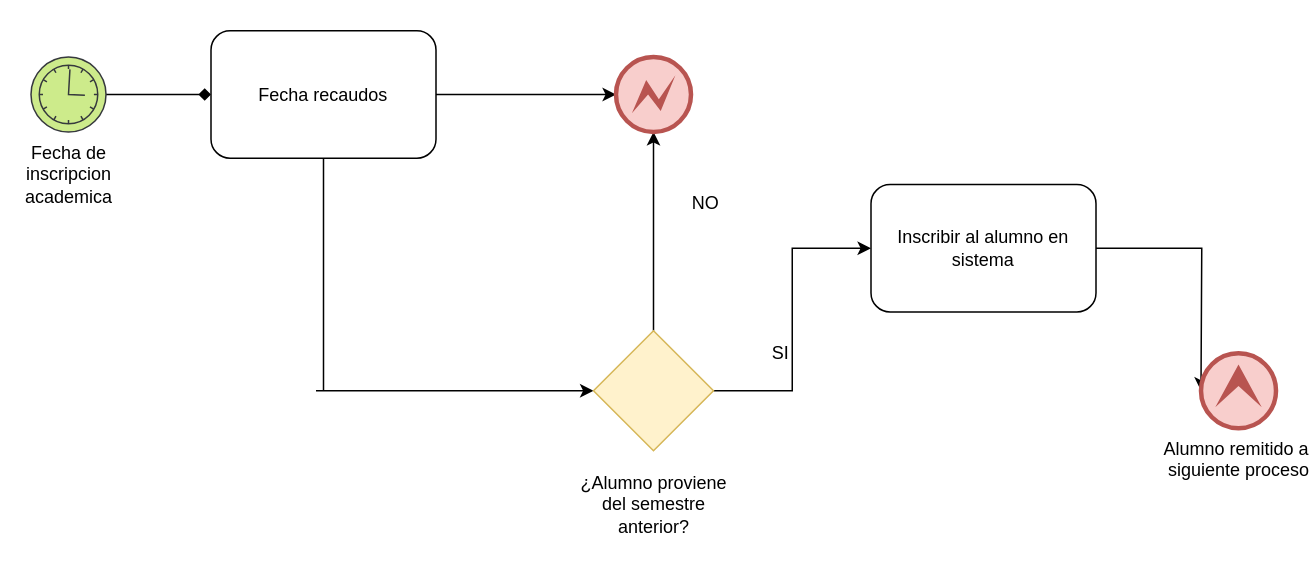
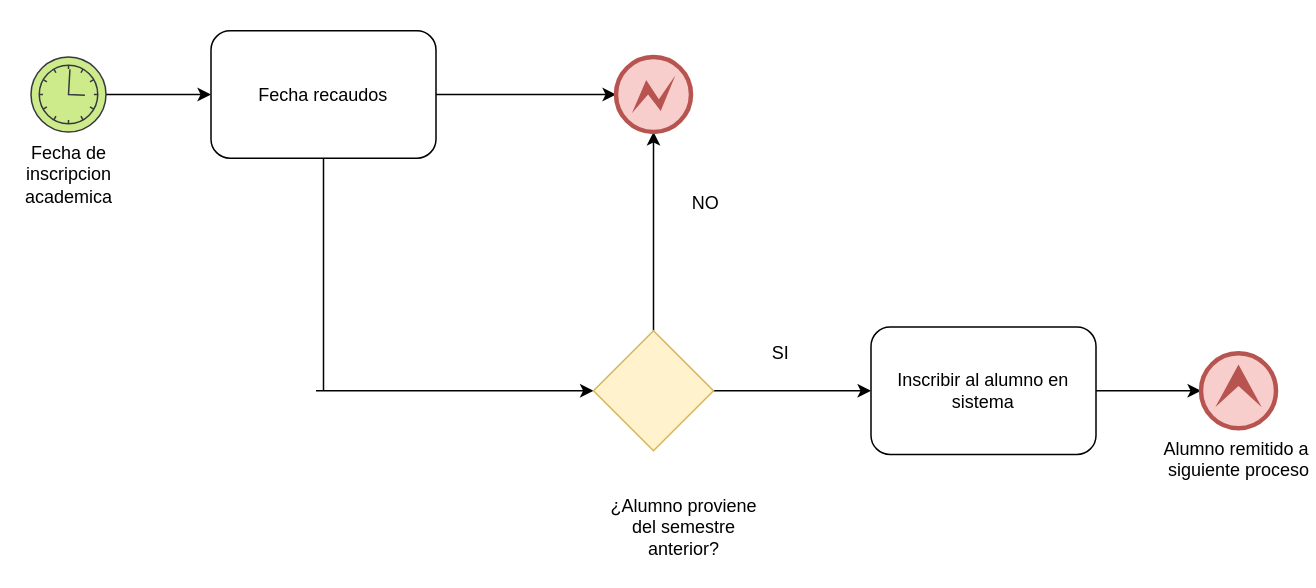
(198, 95) -> (199, 95)
(983, 248) -> (983, 391)
(653, 505) -> (683, 528)
